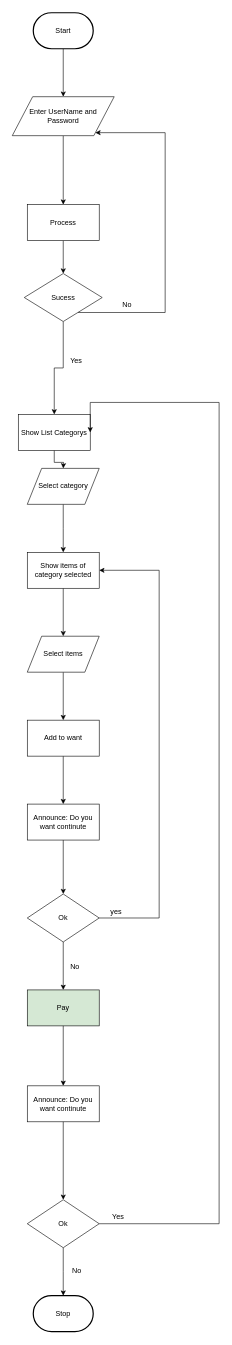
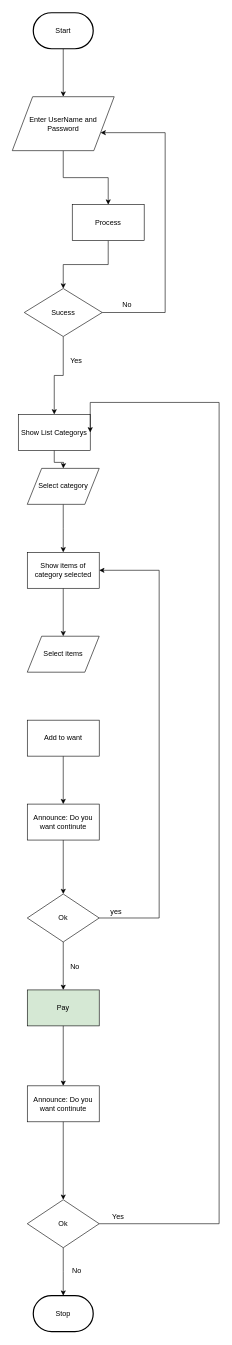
(63, 116) -> (63, 123)
(63, 222) -> (108, 222)
(63, 297) -> (63, 312)
(63, 714) -> none
